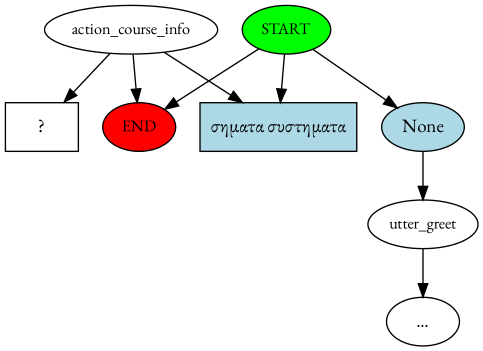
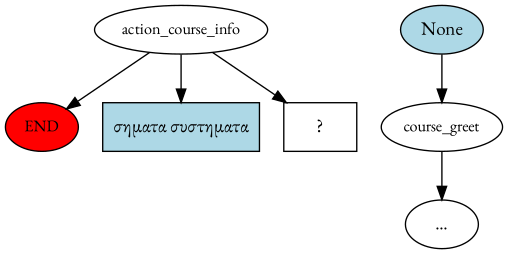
(286, 30) -> none
(423, 224) -> (442, 127)
